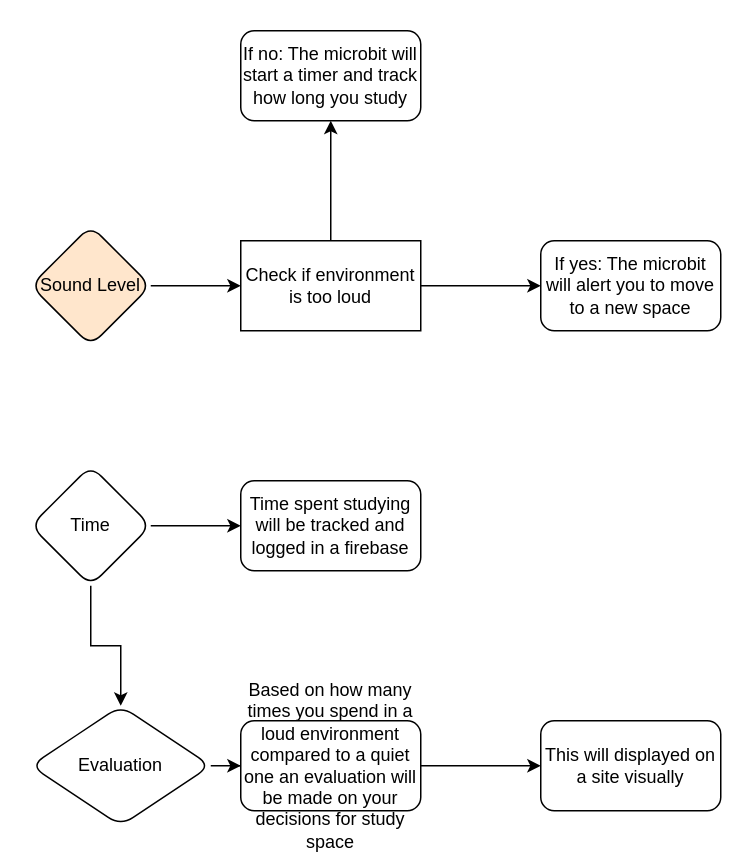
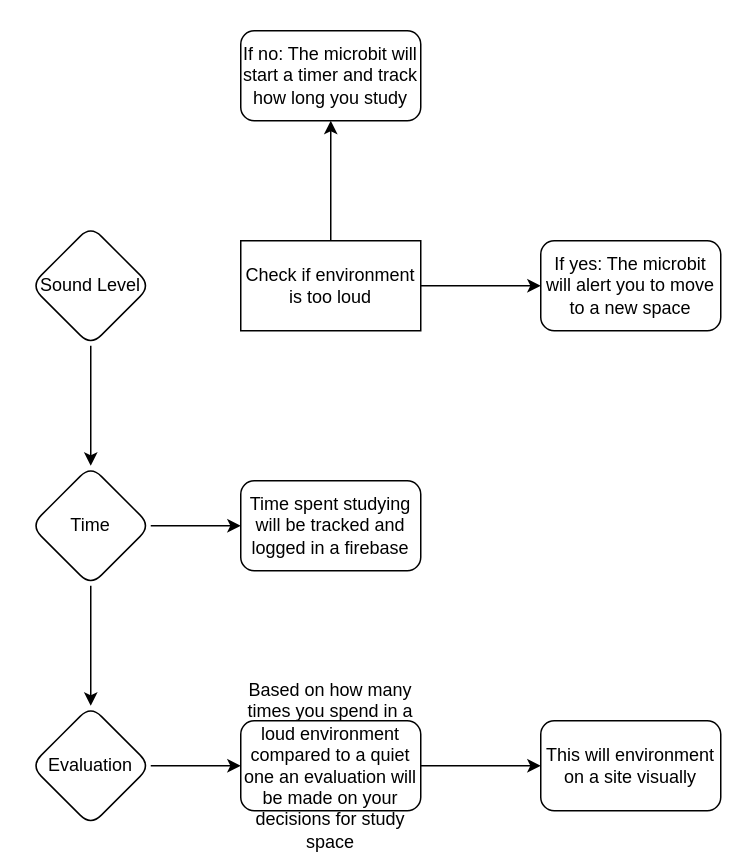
(91, 286) -> (91, 286)
(191, 286) -> none
none -> (91, 401)
(121, 766) -> (91, 766)
(631, 766) -> (631, 766)
